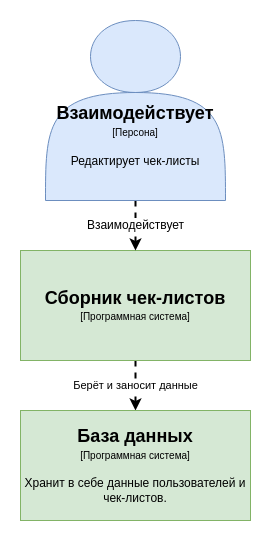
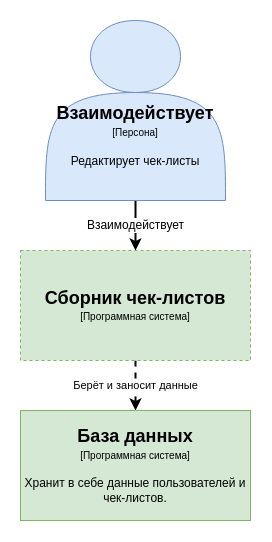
(136, 209) -> (136, 209)
(136, 306) -> (136, 306)
